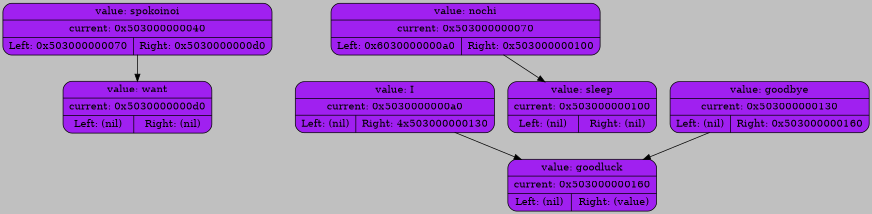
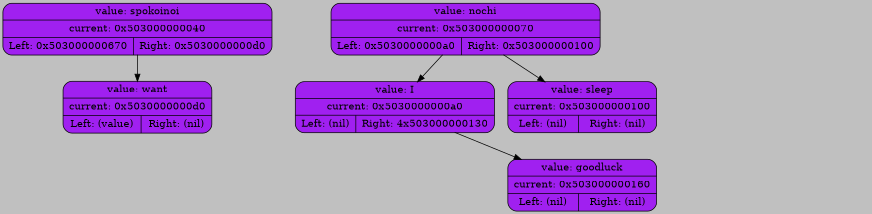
(68, 46) -> (68, 46)
(396, 46) -> (396, 46)
none -> (433, 66)
(770, 107) -> none
(98, 124) -> (102, 124)
(614, 202) -> (618, 202)
